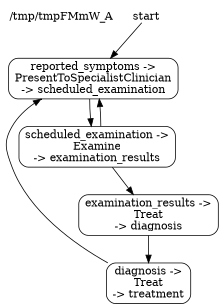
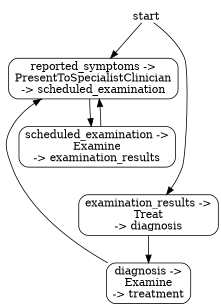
(61, 17) -> none
(120, 178) -> (187, 101)
(149, 283) -> (149, 283)
